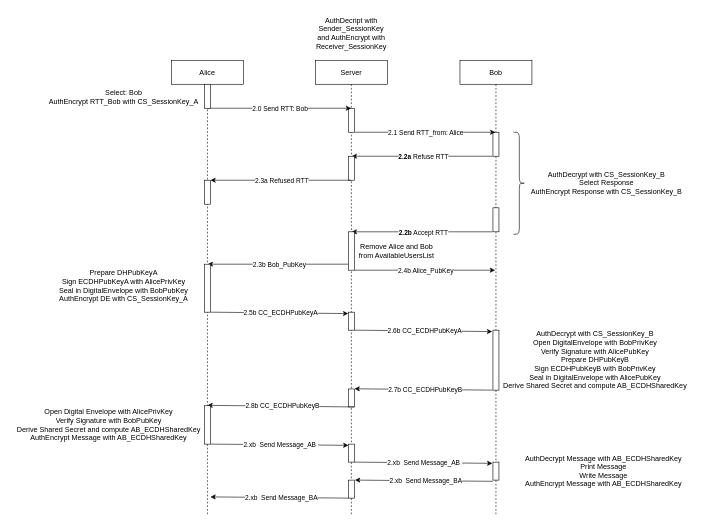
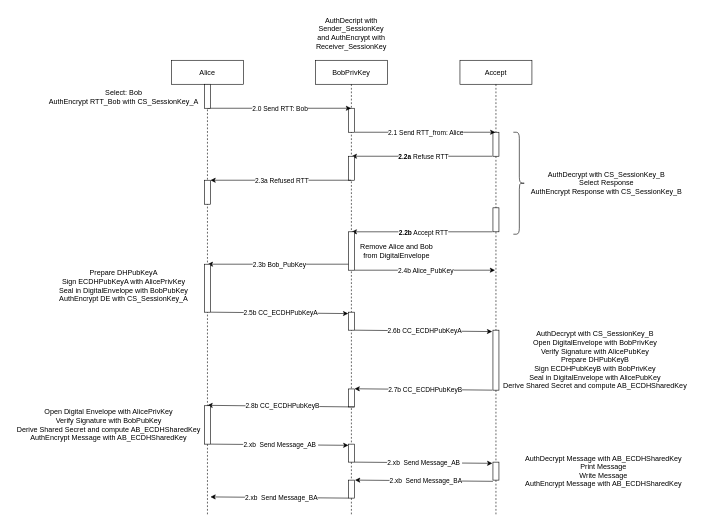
(351, 73) -> (351, 73)
(496, 73) -> (496, 73)
(397, 251) -> (397, 251)
